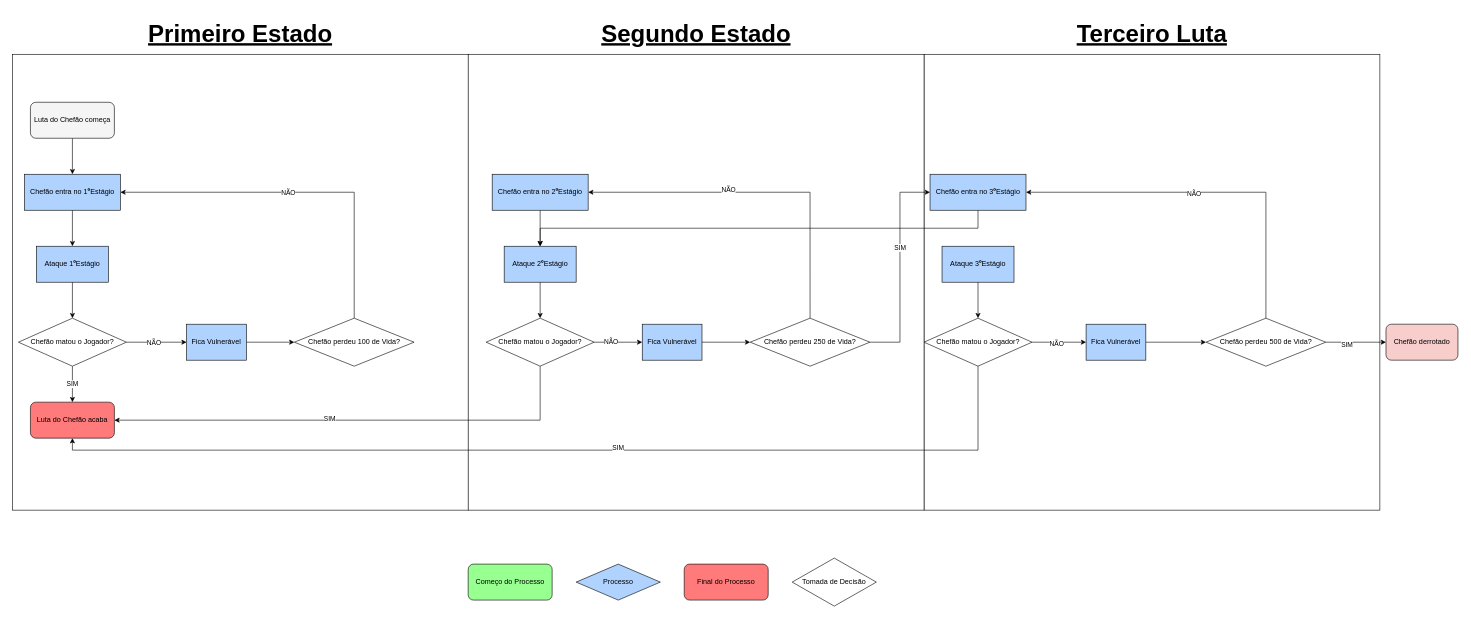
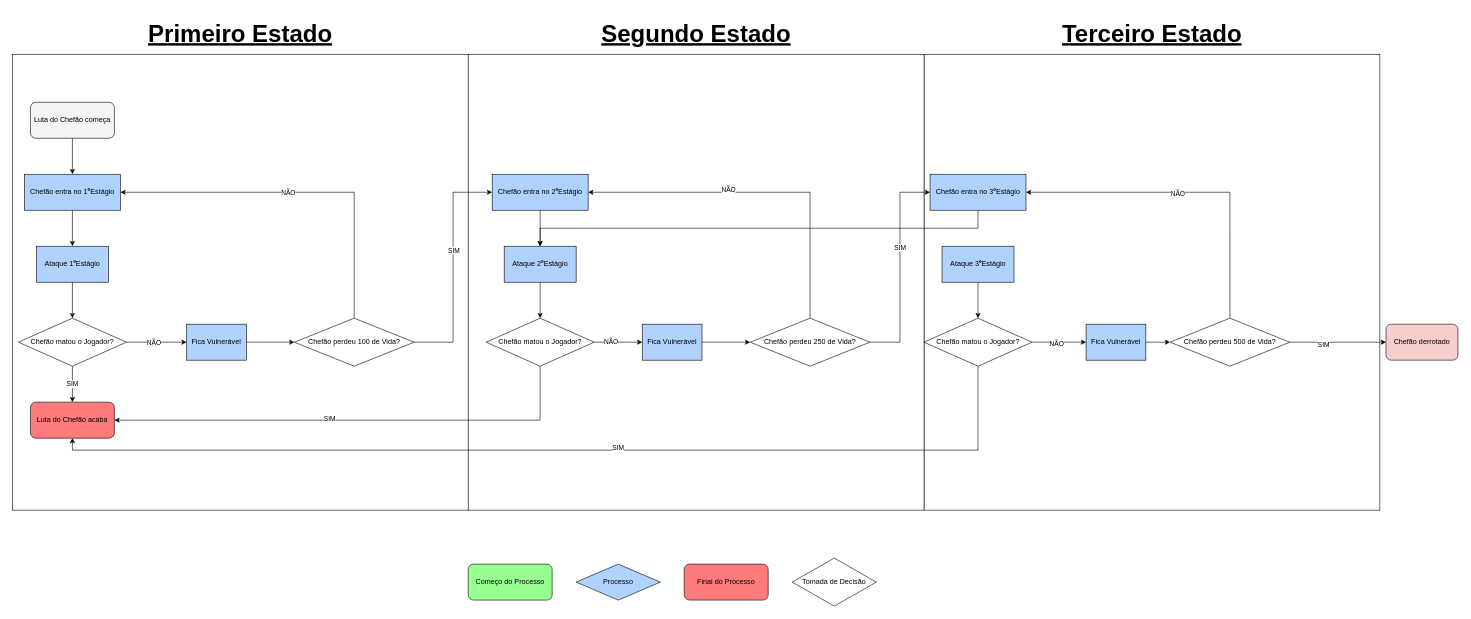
(1152, 33) -> (1152, 33)
none -> (453, 250)
(1266, 342) -> (1230, 342)
